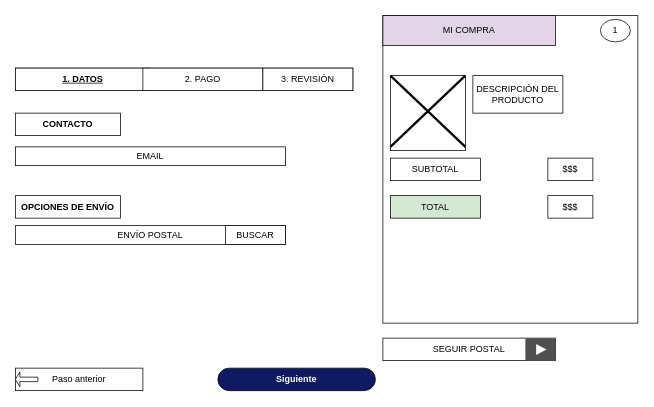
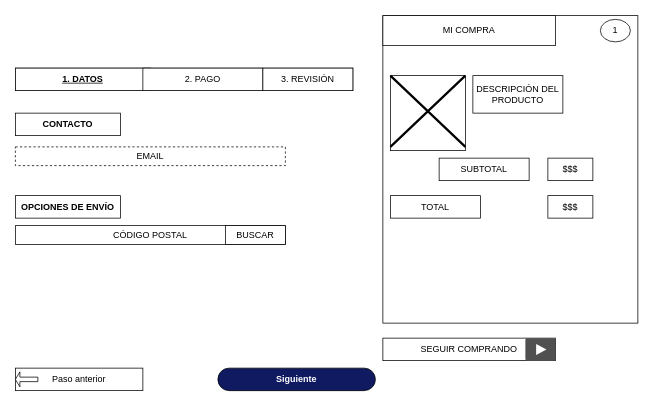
(469, 30) -> (469, 30)
(150, 156) -> (150, 156)
(435, 169) -> (484, 169)
(435, 207) -> (435, 207)
(150, 235) -> (150, 235)
(469, 349) -> (469, 349)
